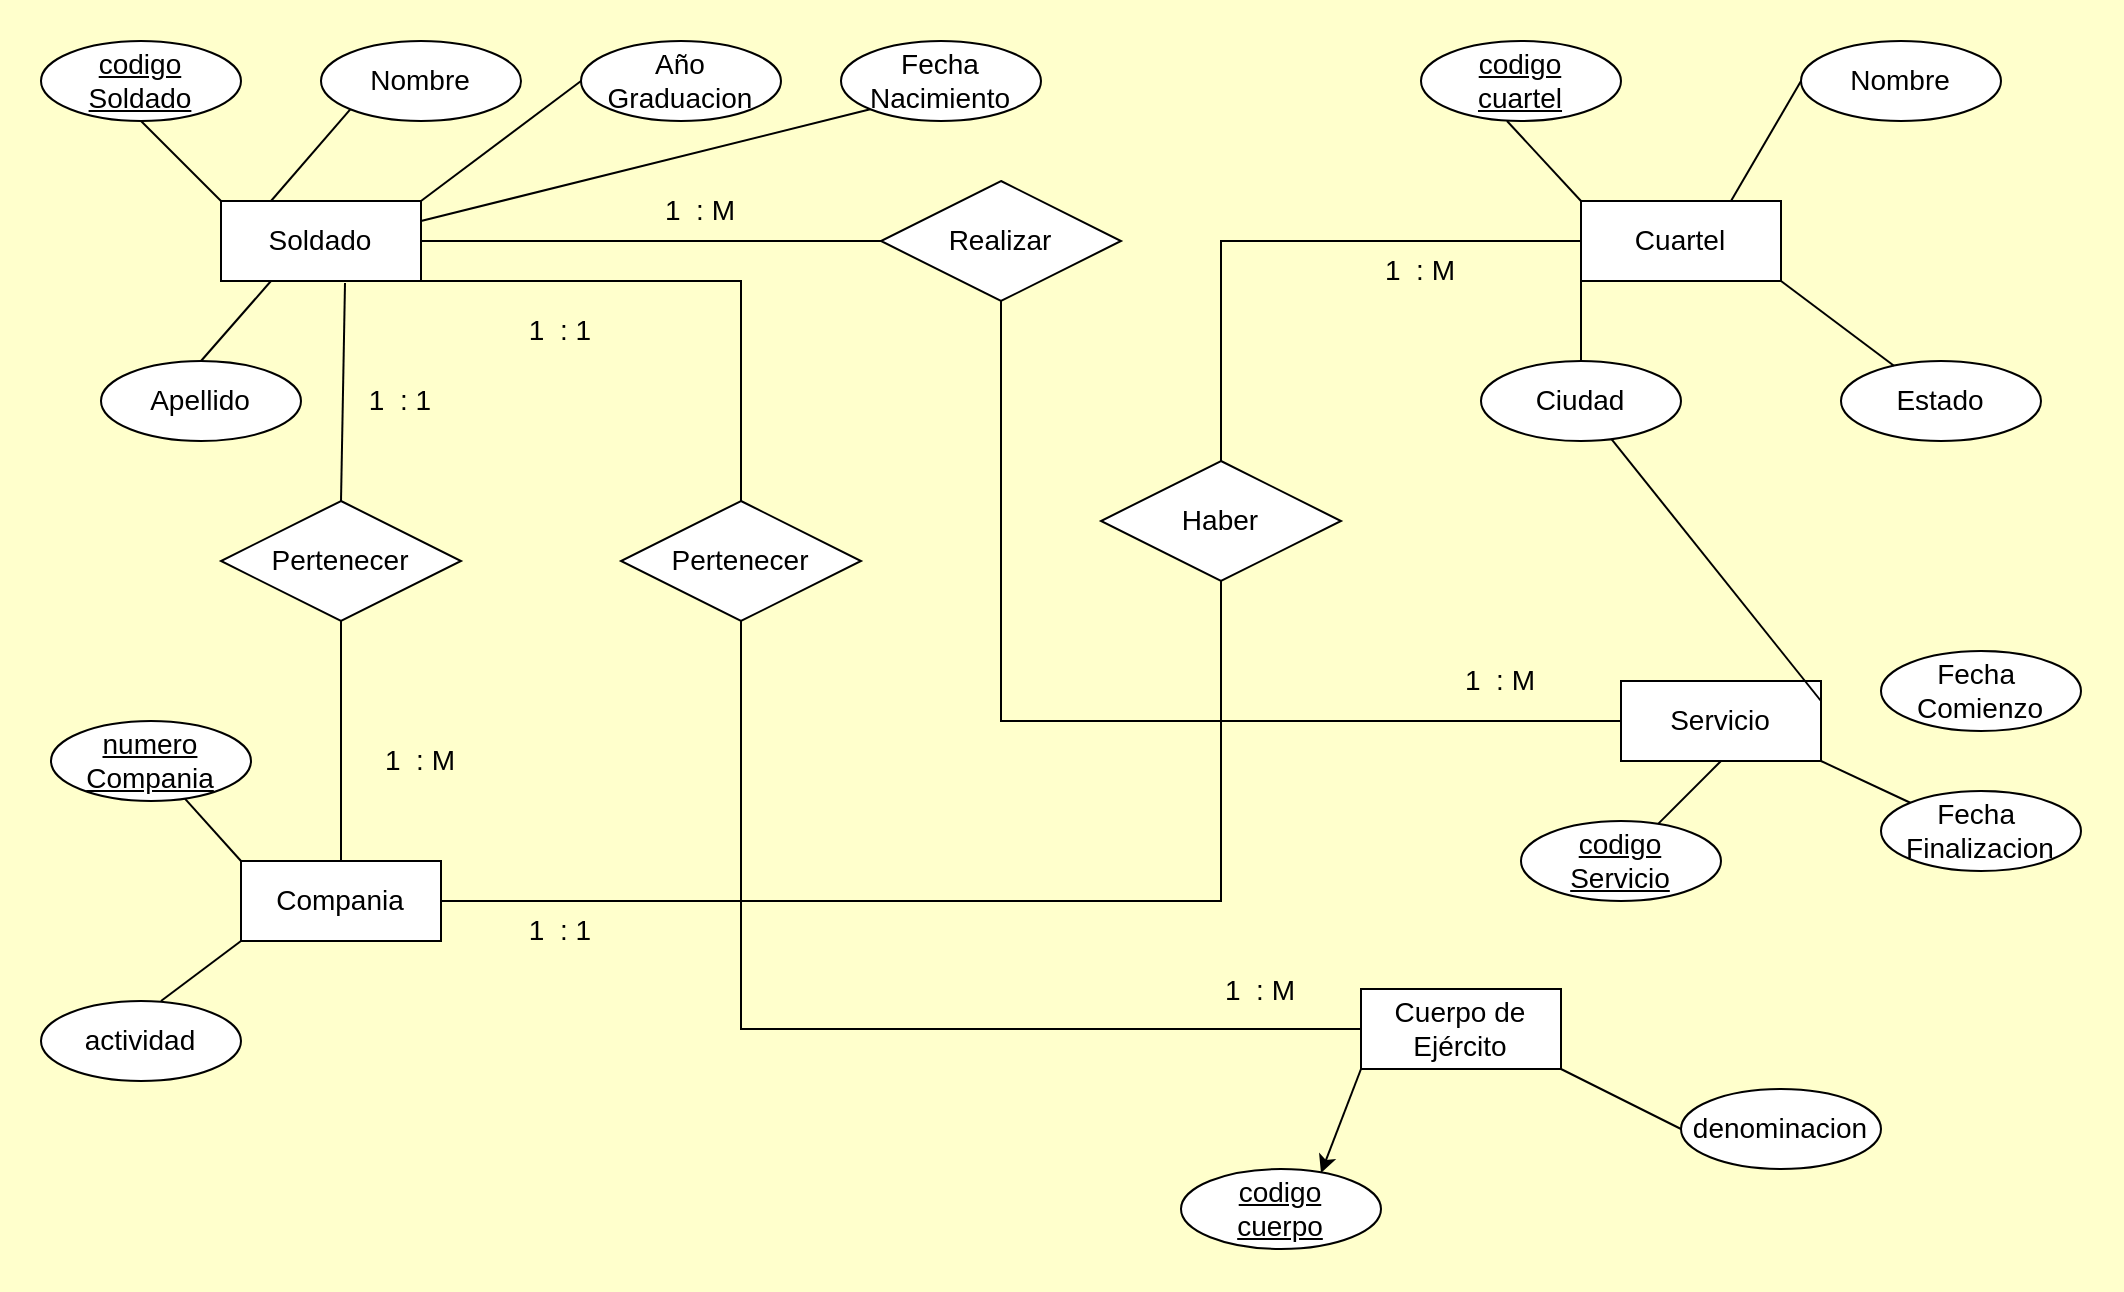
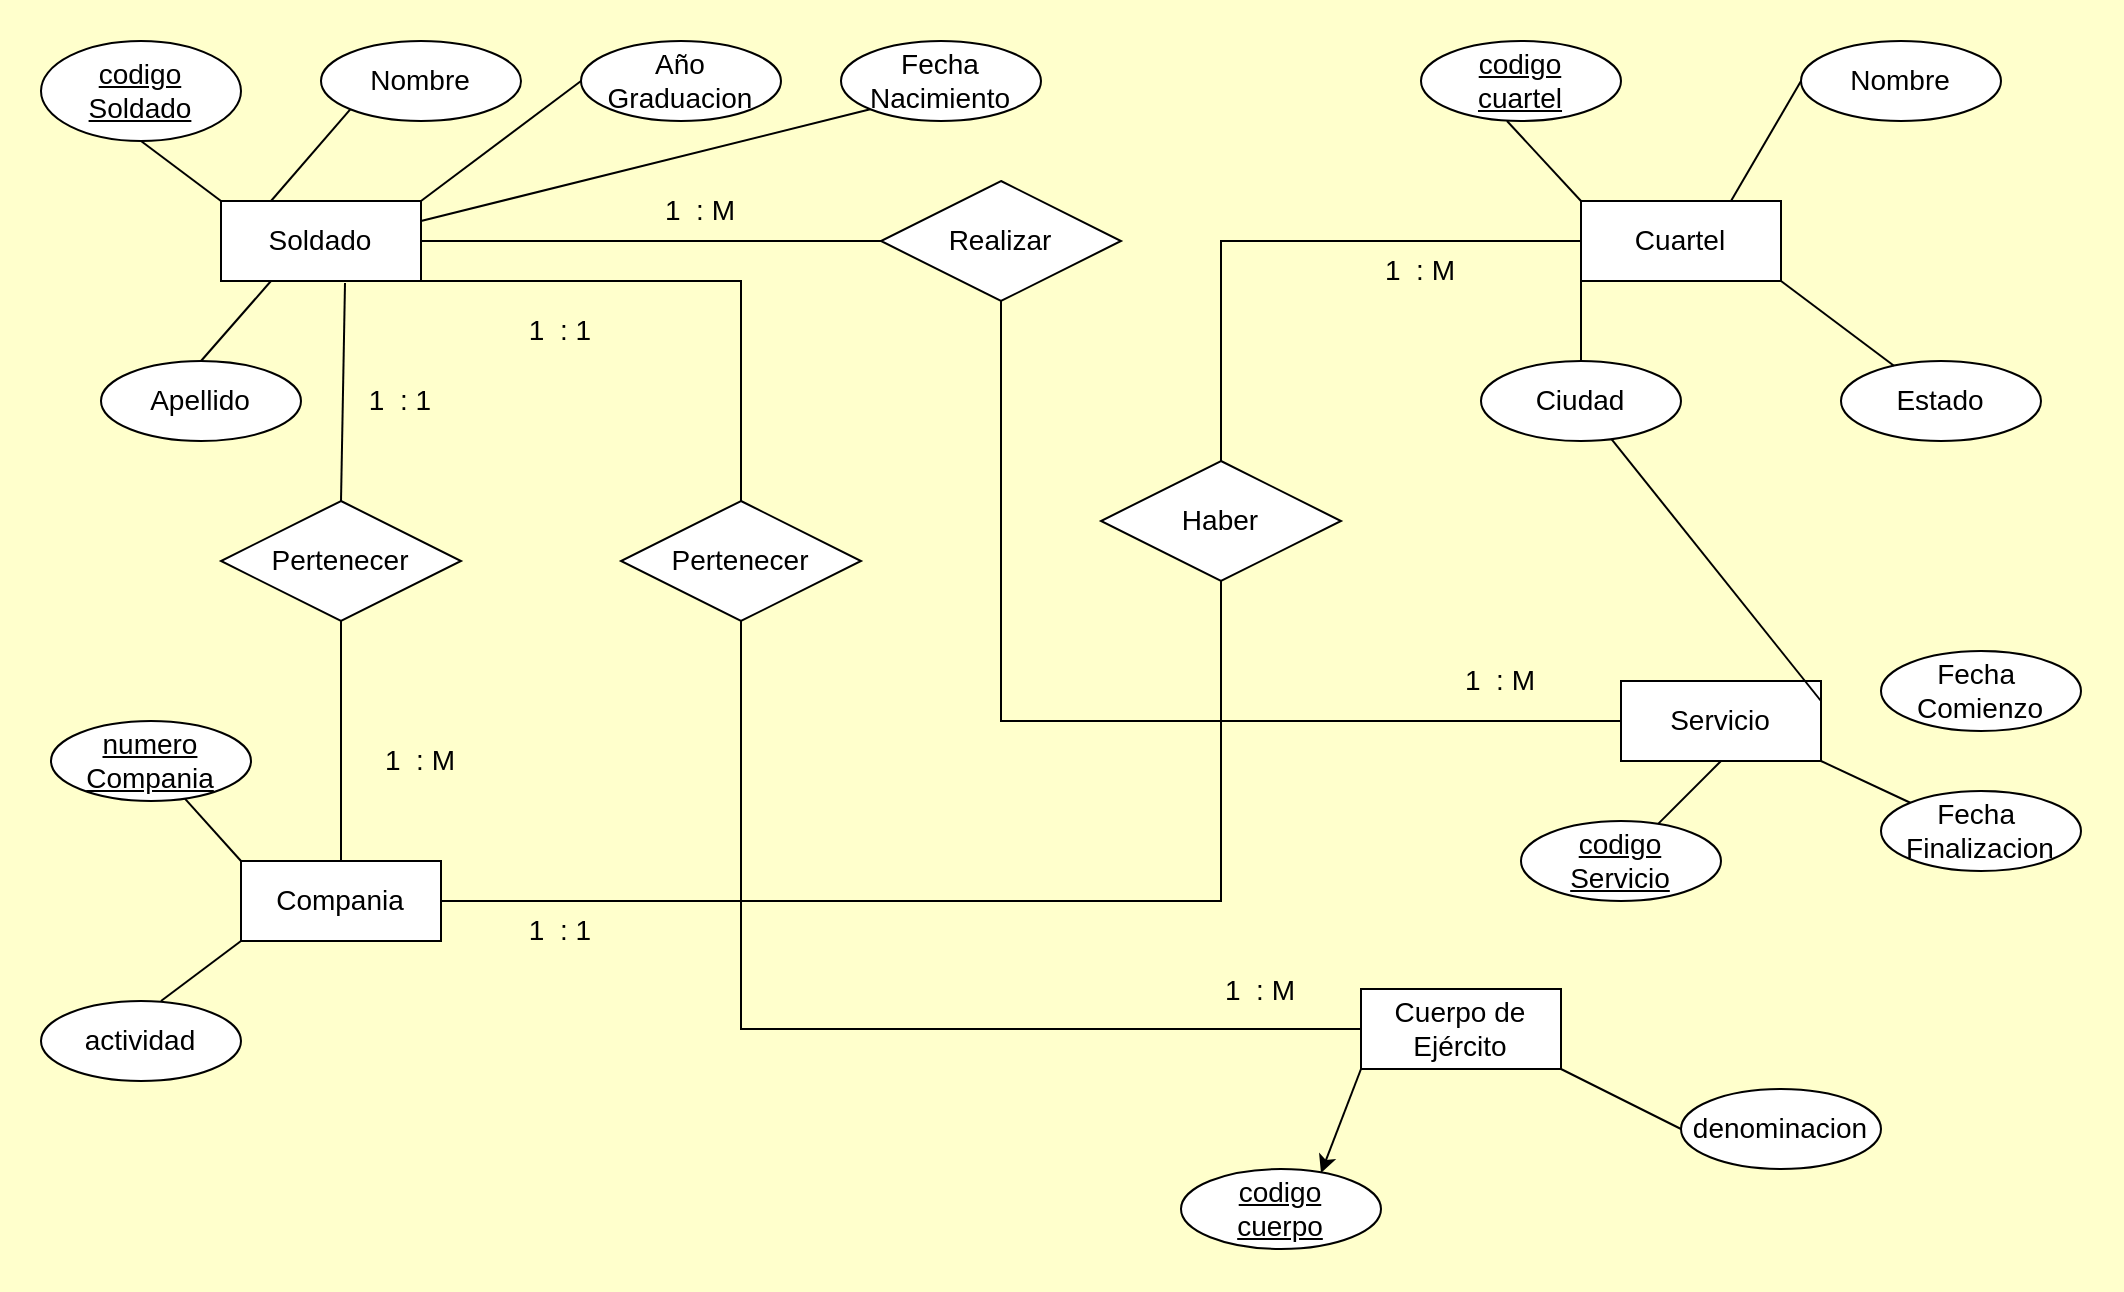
(141, 81) -> (141, 91)
